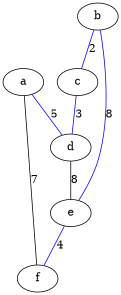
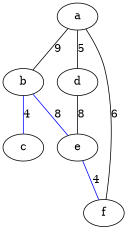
none -> (50, 49)
(93, 49) -> (27, 115)
(47, 115) -> (78, 49)
(74, 115) -> none
(35, 180) -> (114, 115)
